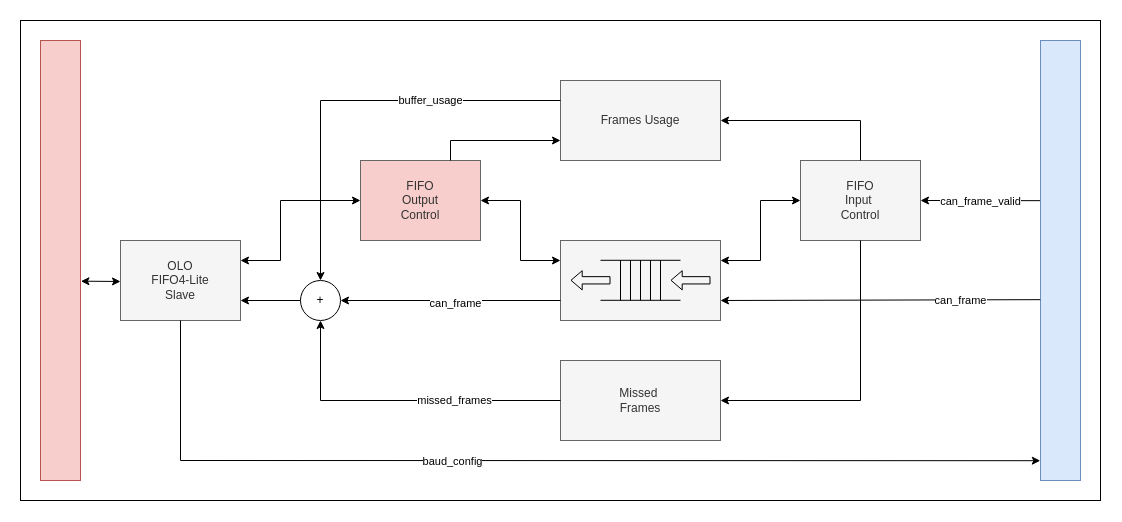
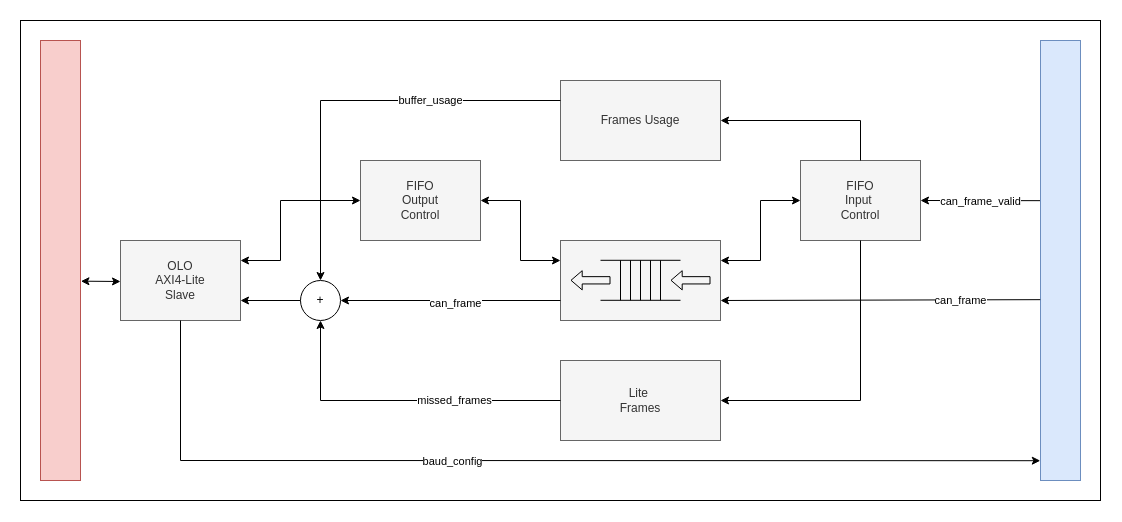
(492, 141) -> none
(421, 201) -> (421, 201)
(181, 281) -> (181, 281)
(641, 401) -> (641, 401)
